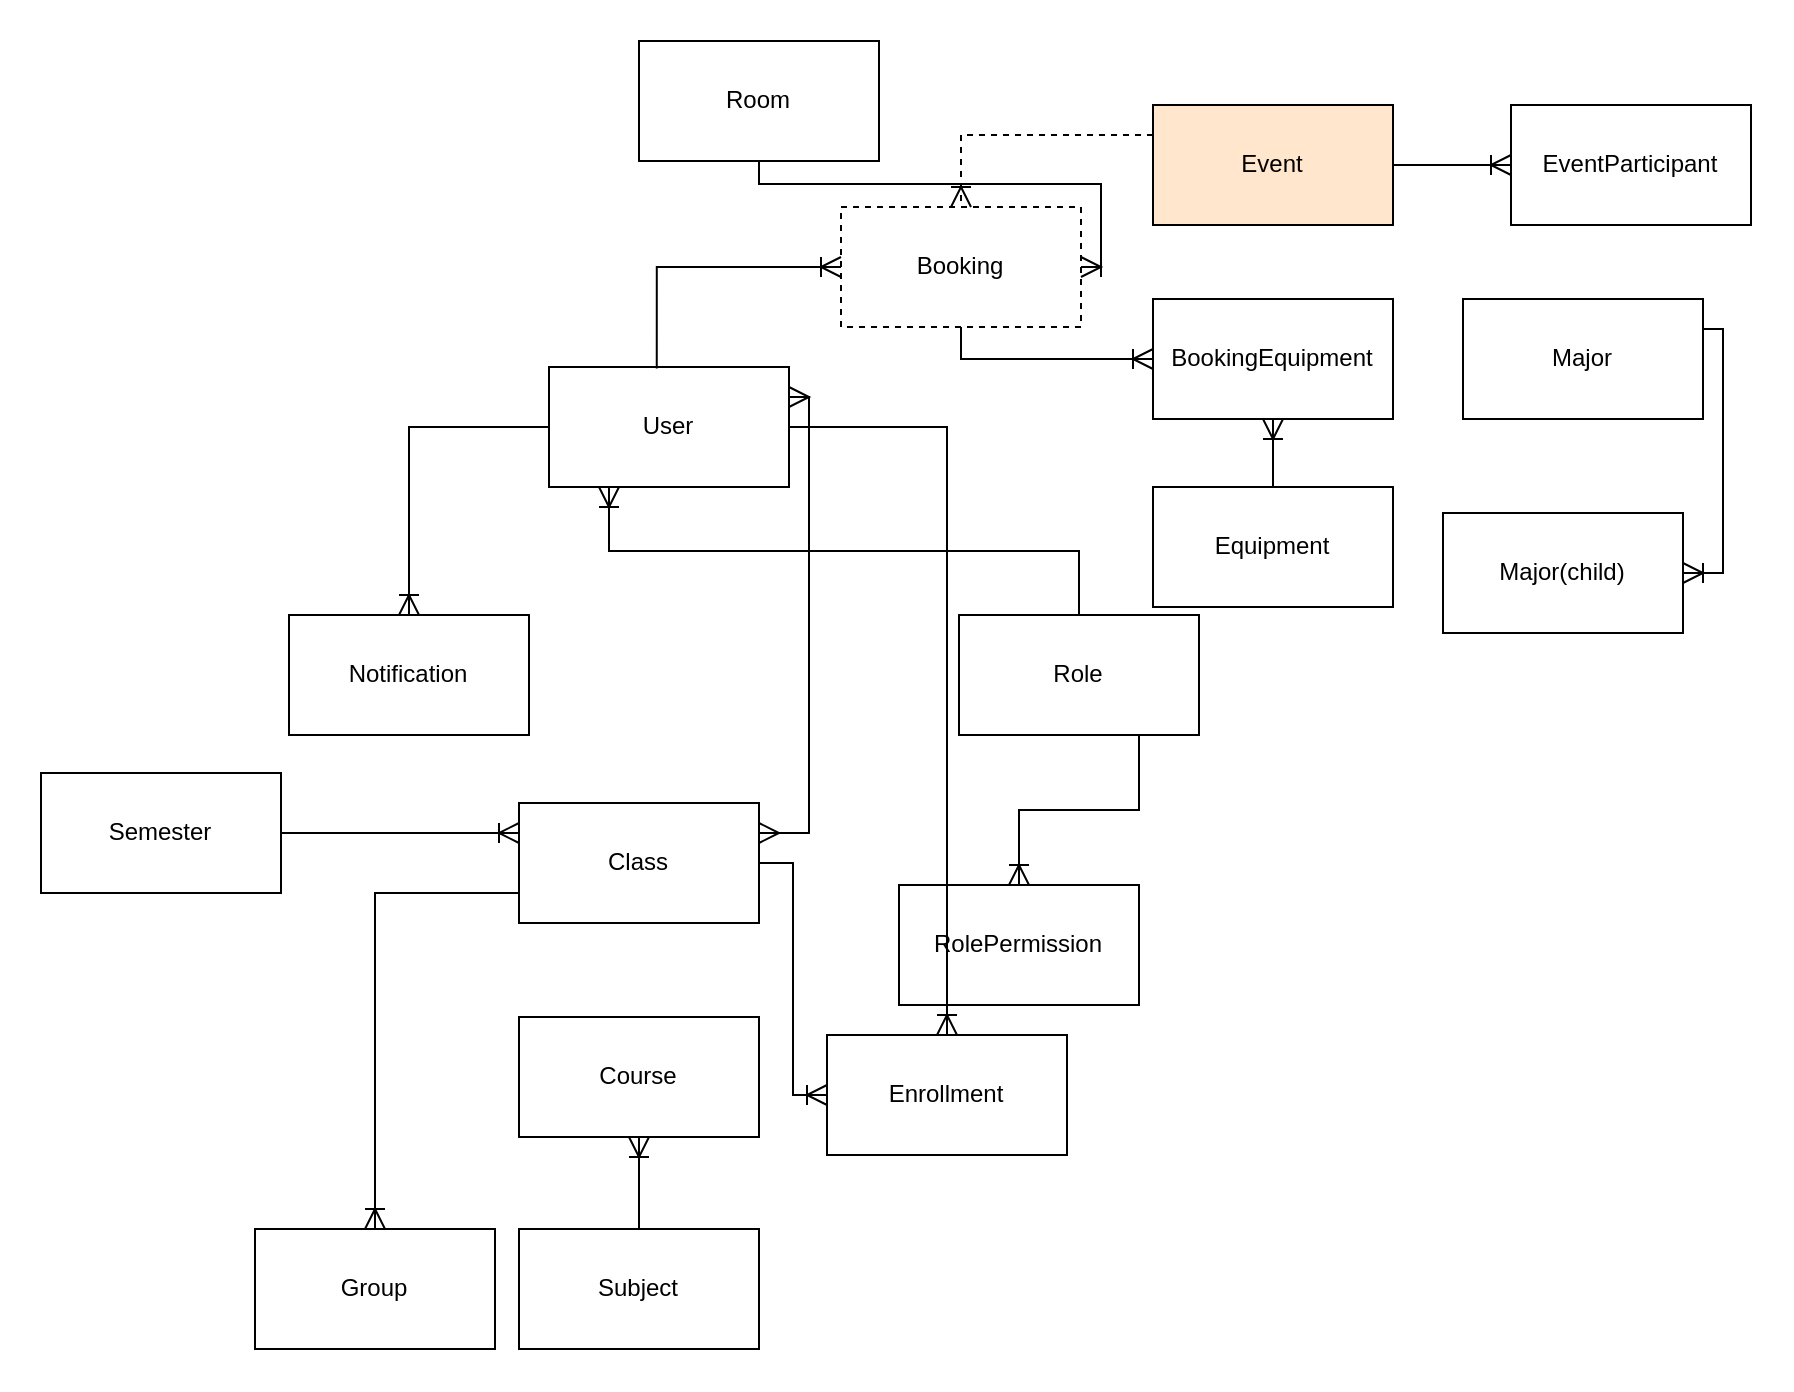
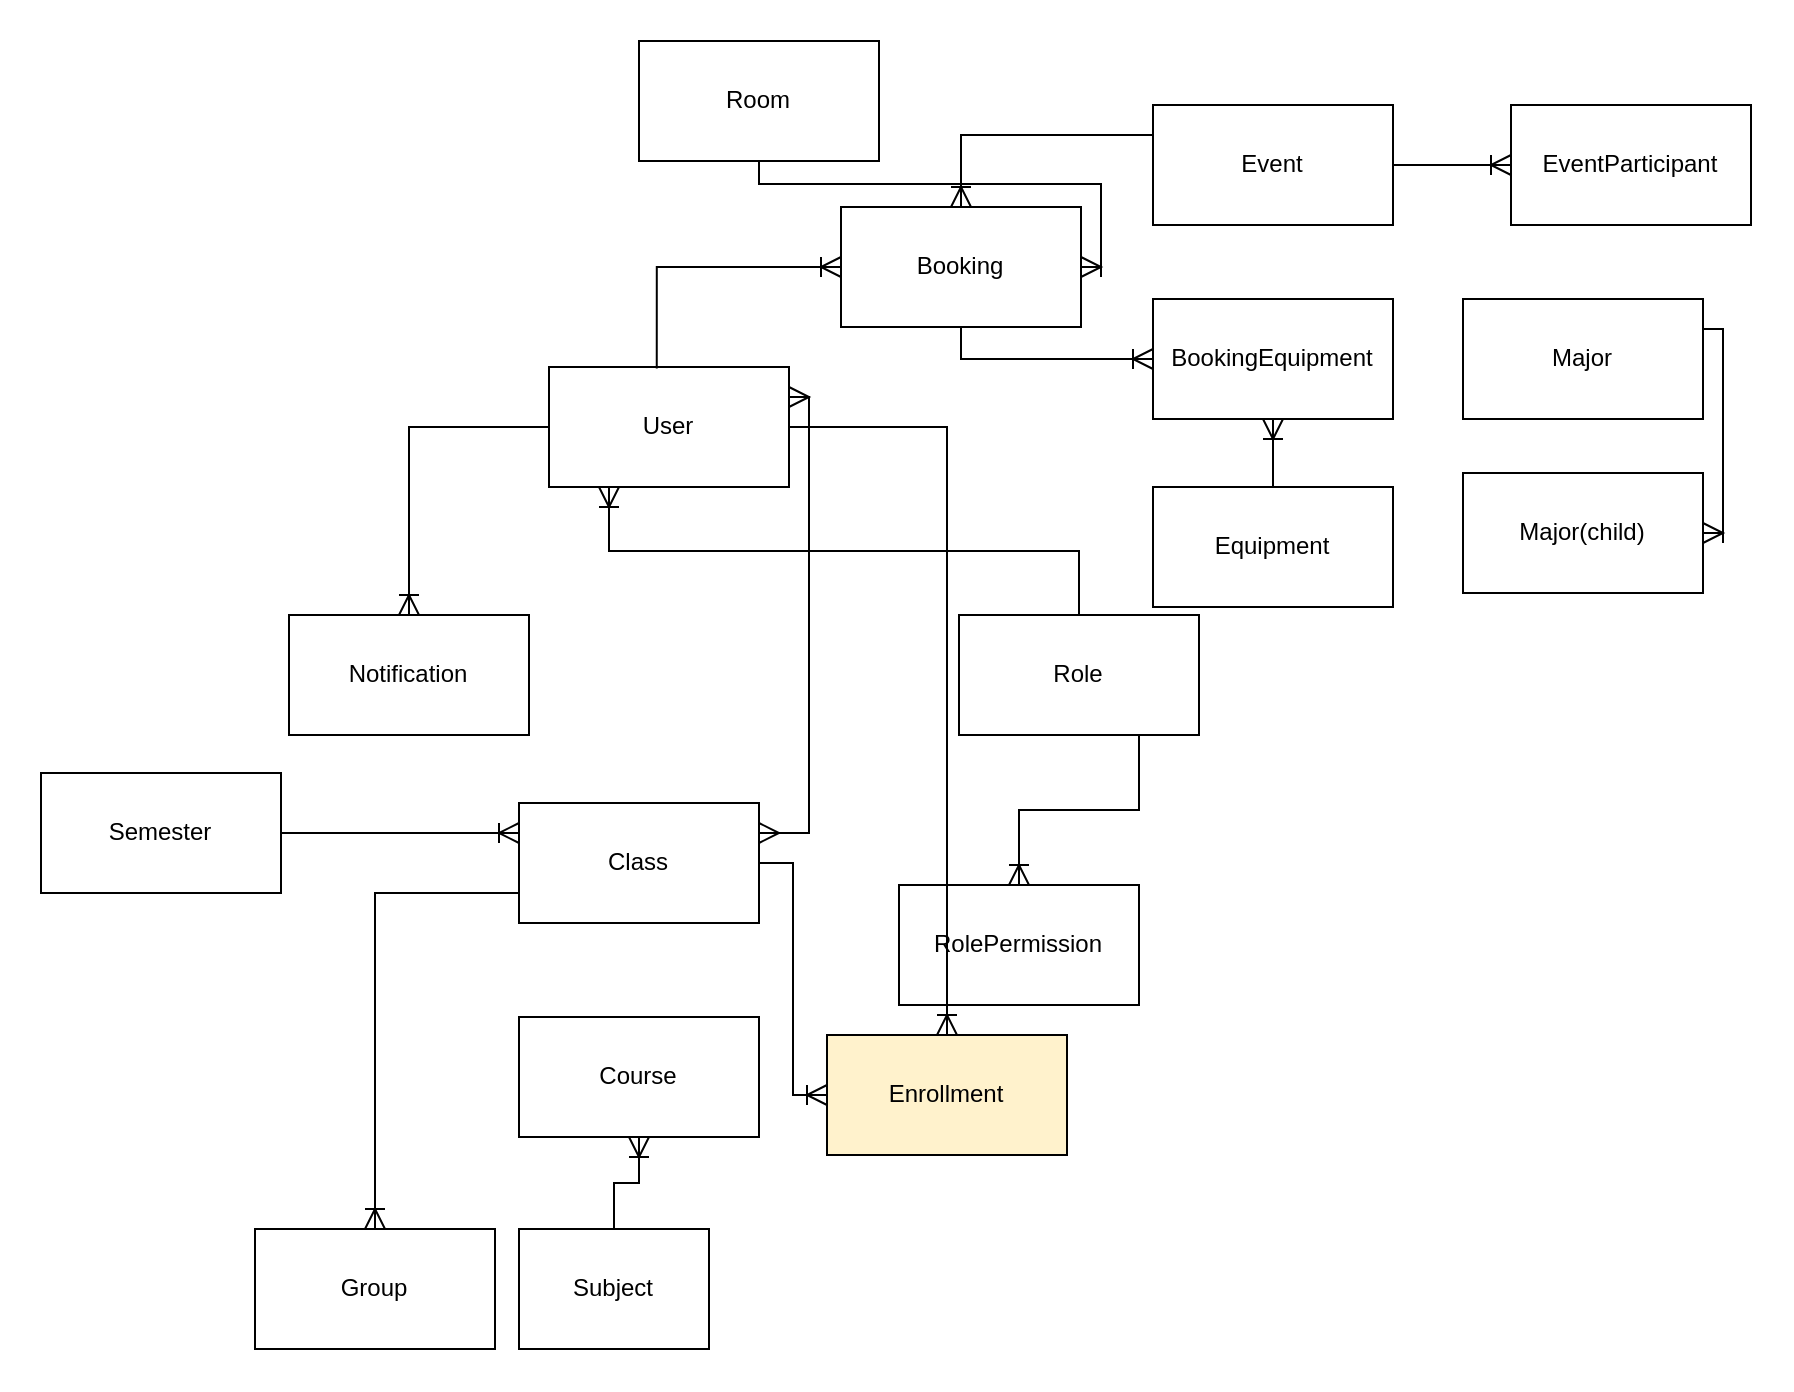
(1019, 135) -> (1019, 135)
(1273, 165) -> (1273, 165)
(961, 267) -> (961, 267)
(1563, 573) -> (1583, 533)
(947, 1095) -> (947, 1095)
(639, 1289) -> (614, 1289)
